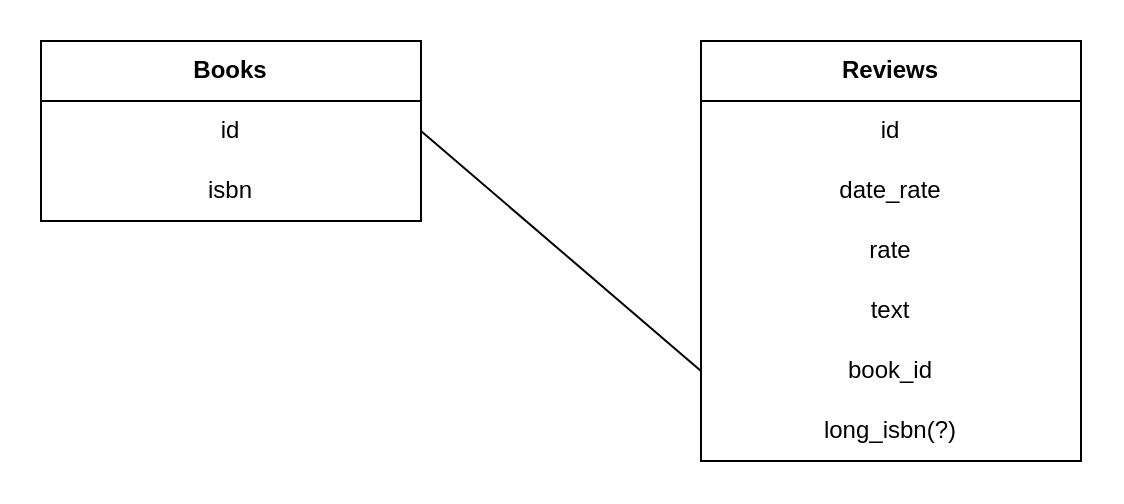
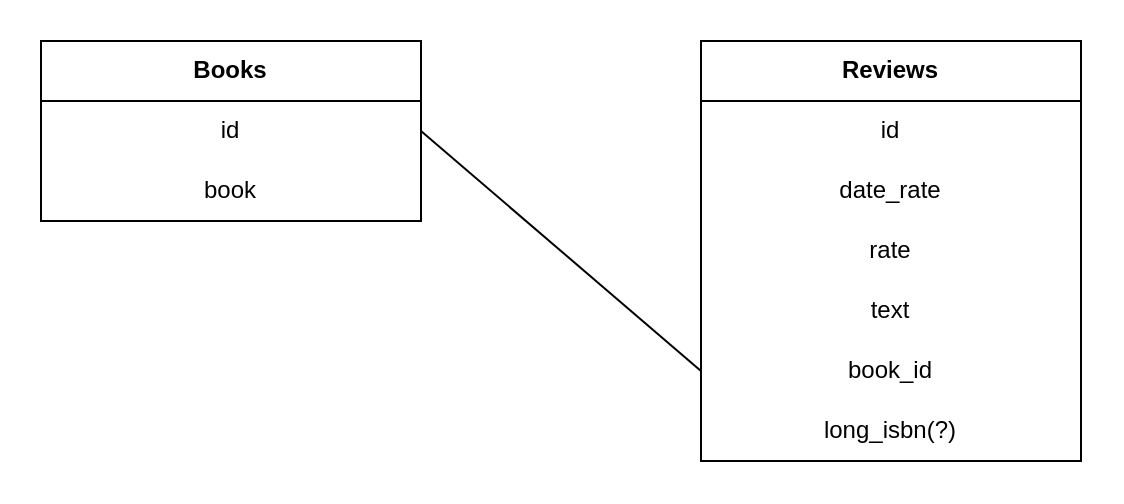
(231, 191) -> (231, 191)
